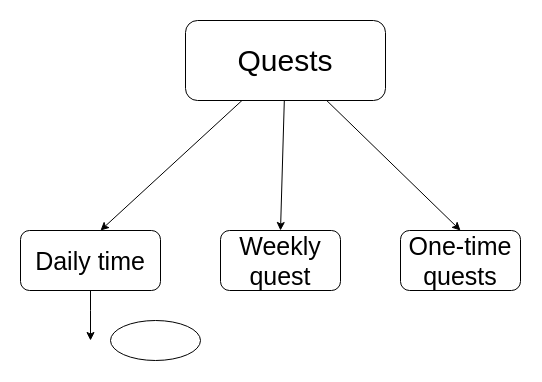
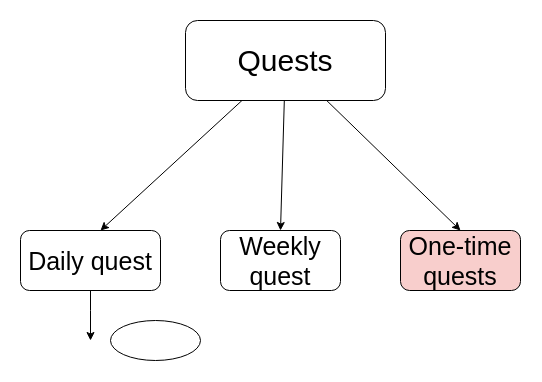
(91, 261) -> (91, 261)
(461, 261) -> (461, 261)
